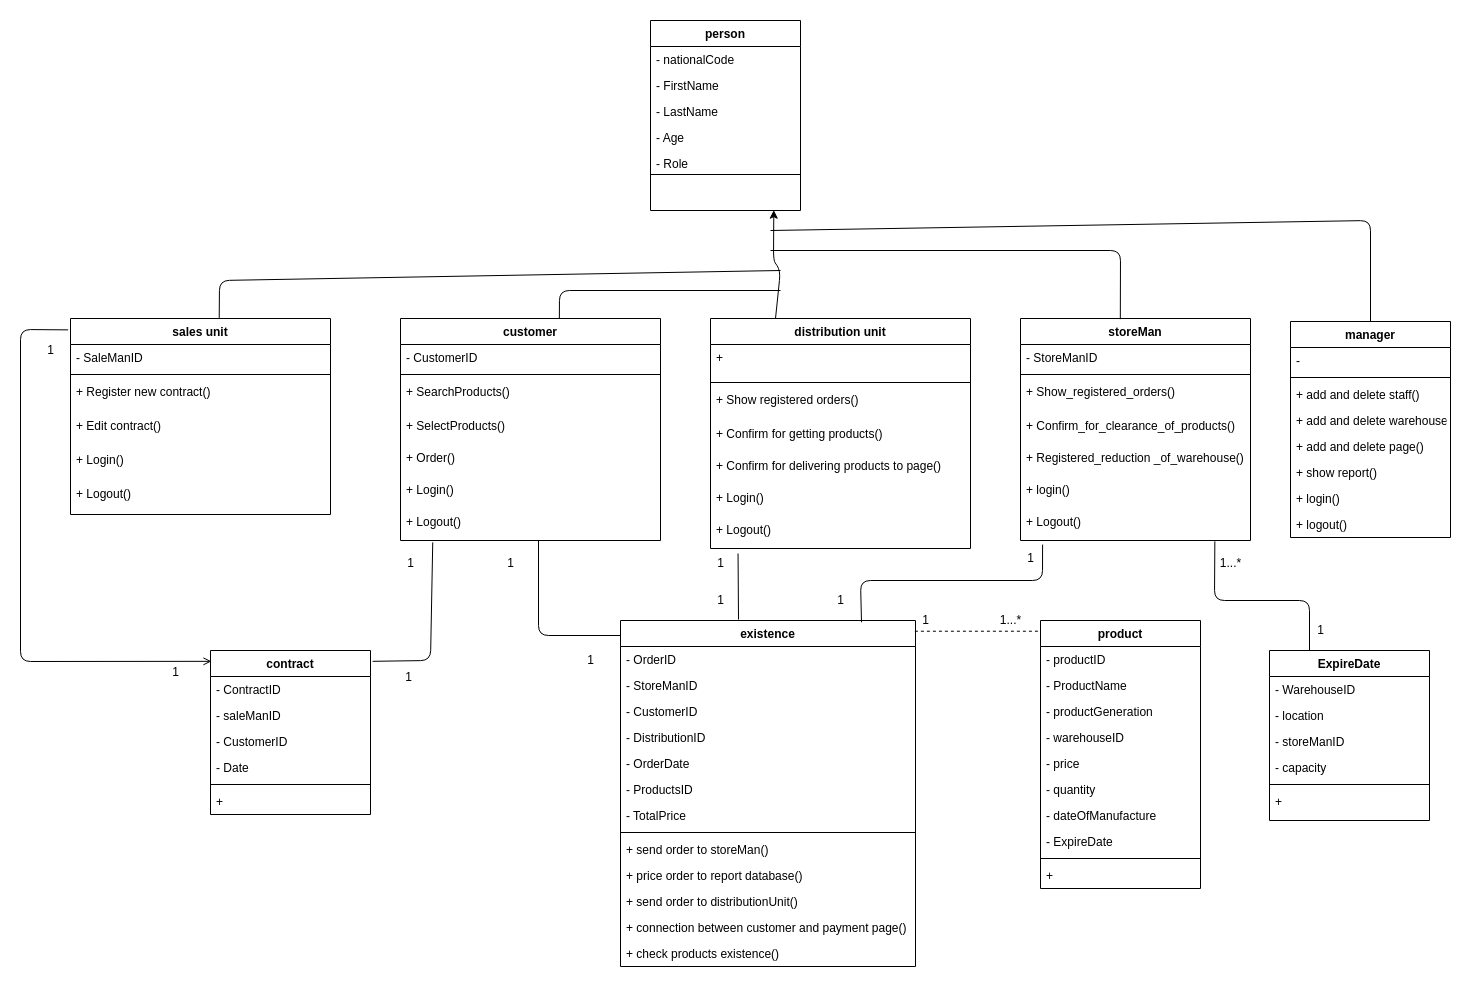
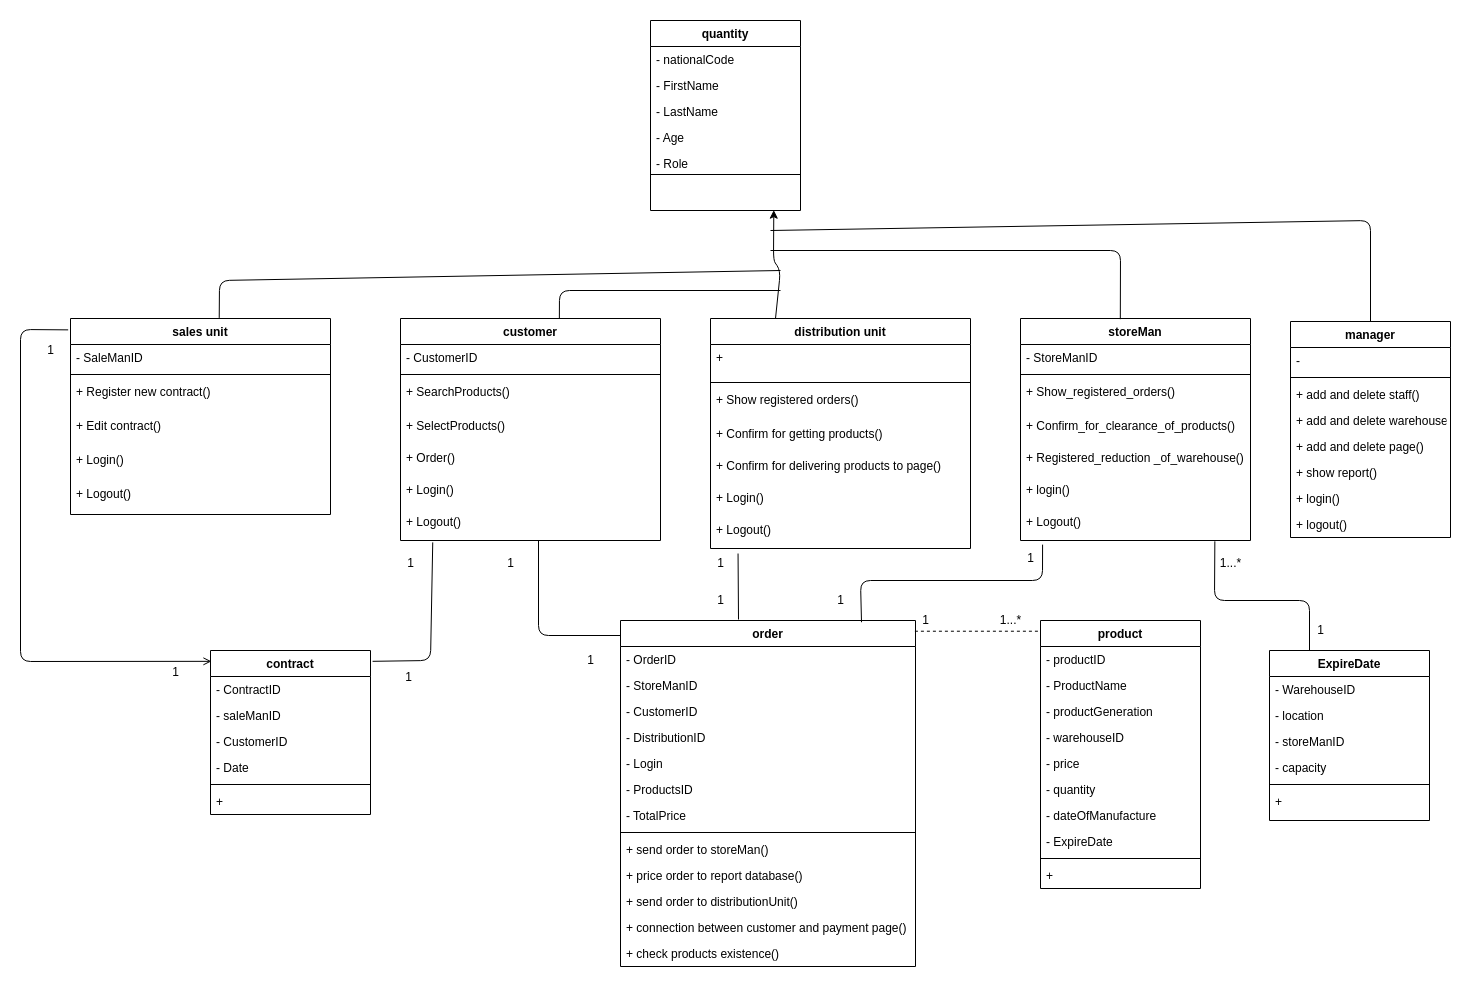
(725, 34) -> (725, 34)
(768, 634) -> (768, 634)
(661, 764) -> (646, 764)
